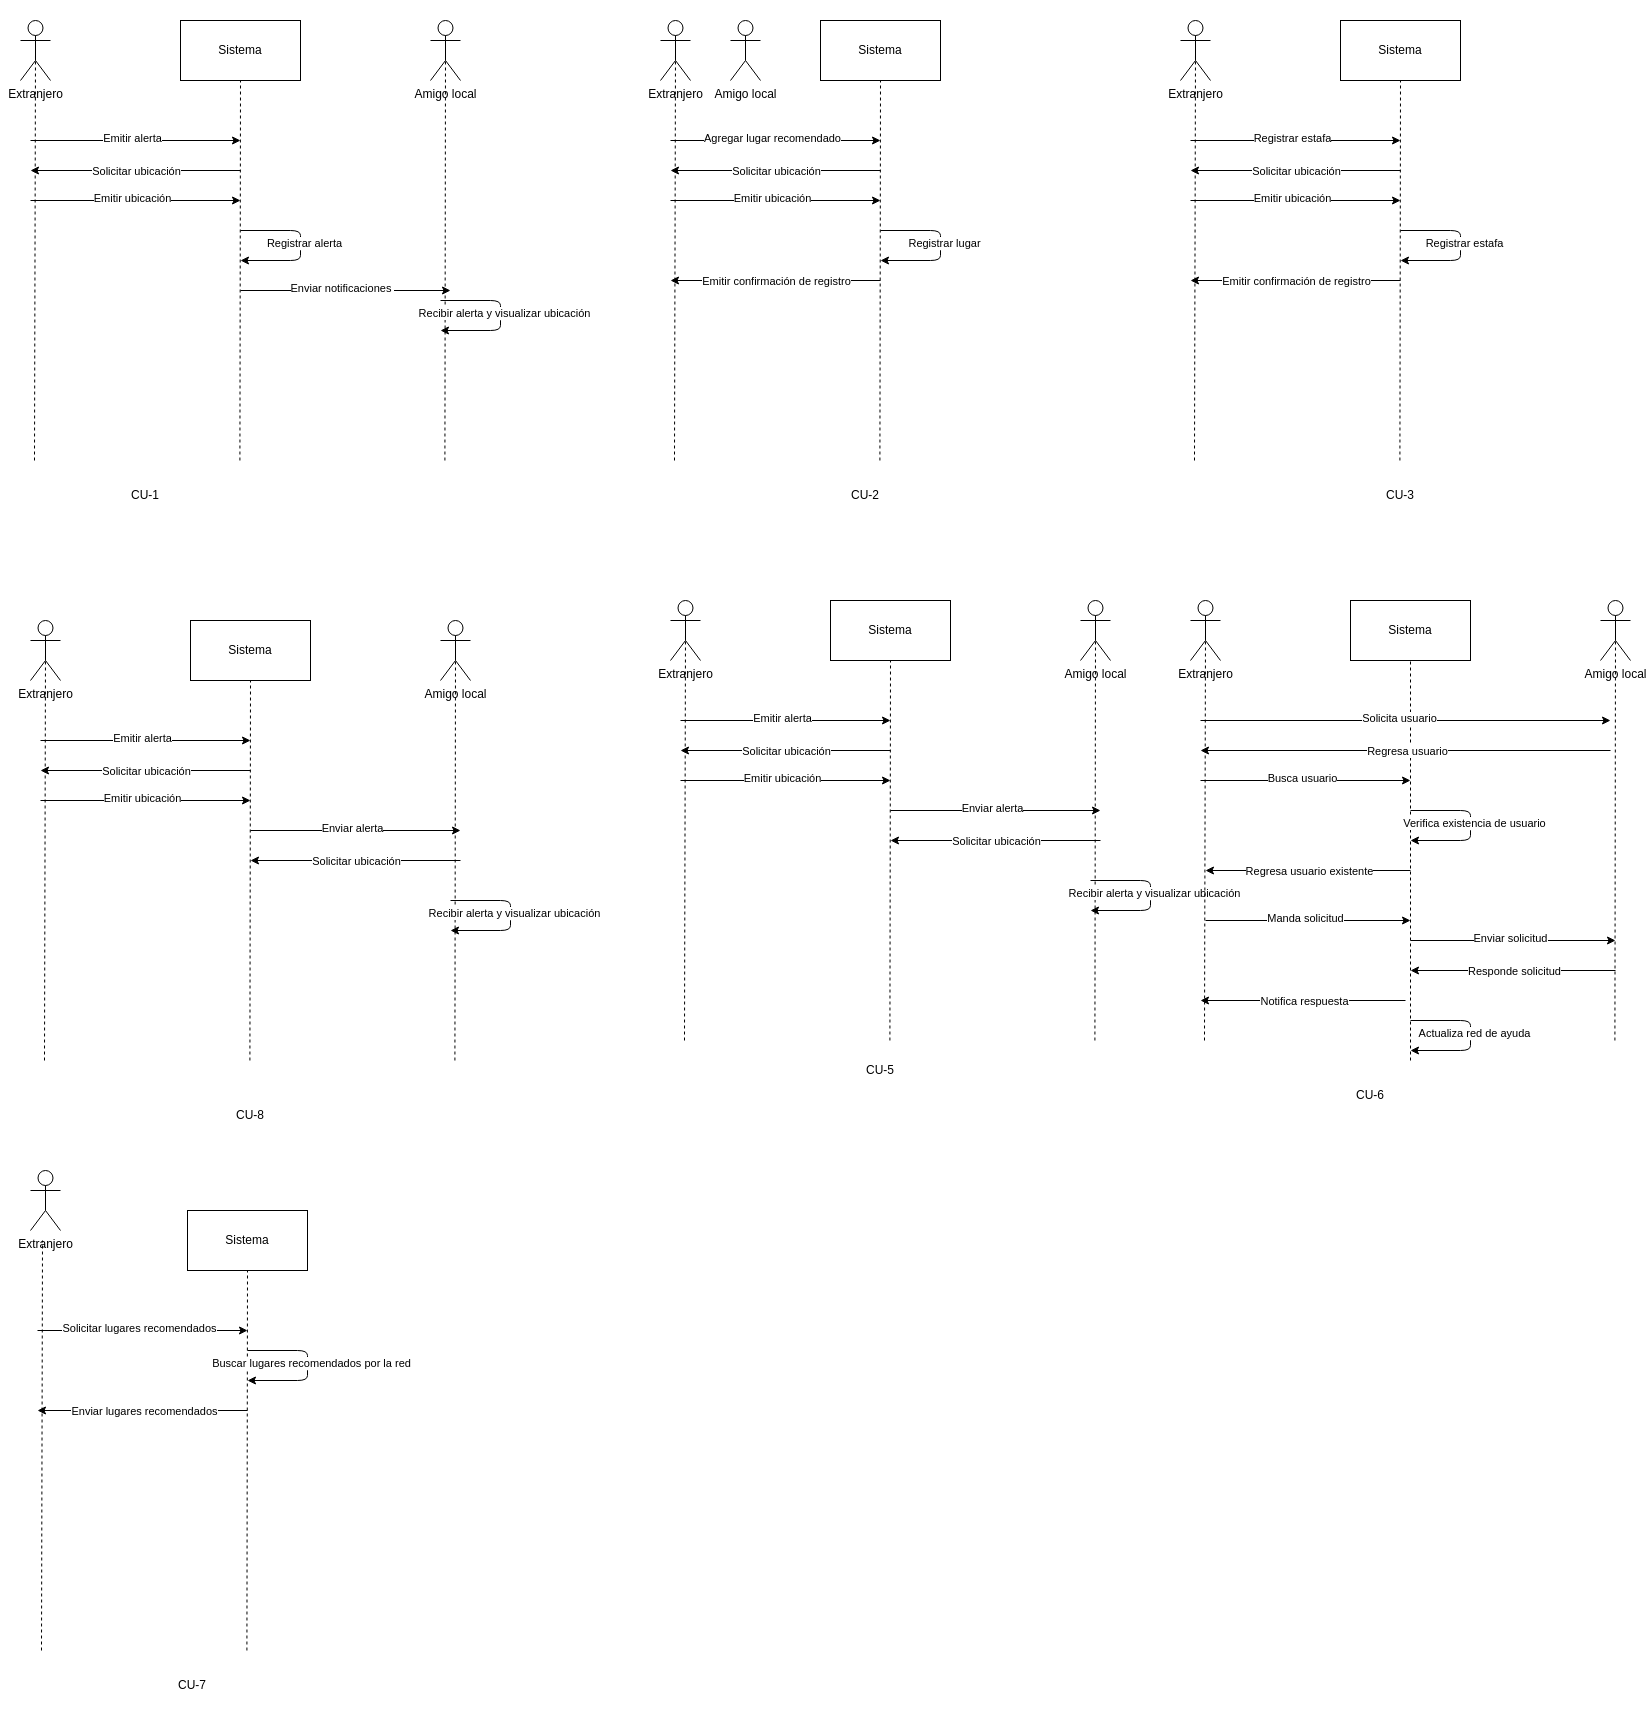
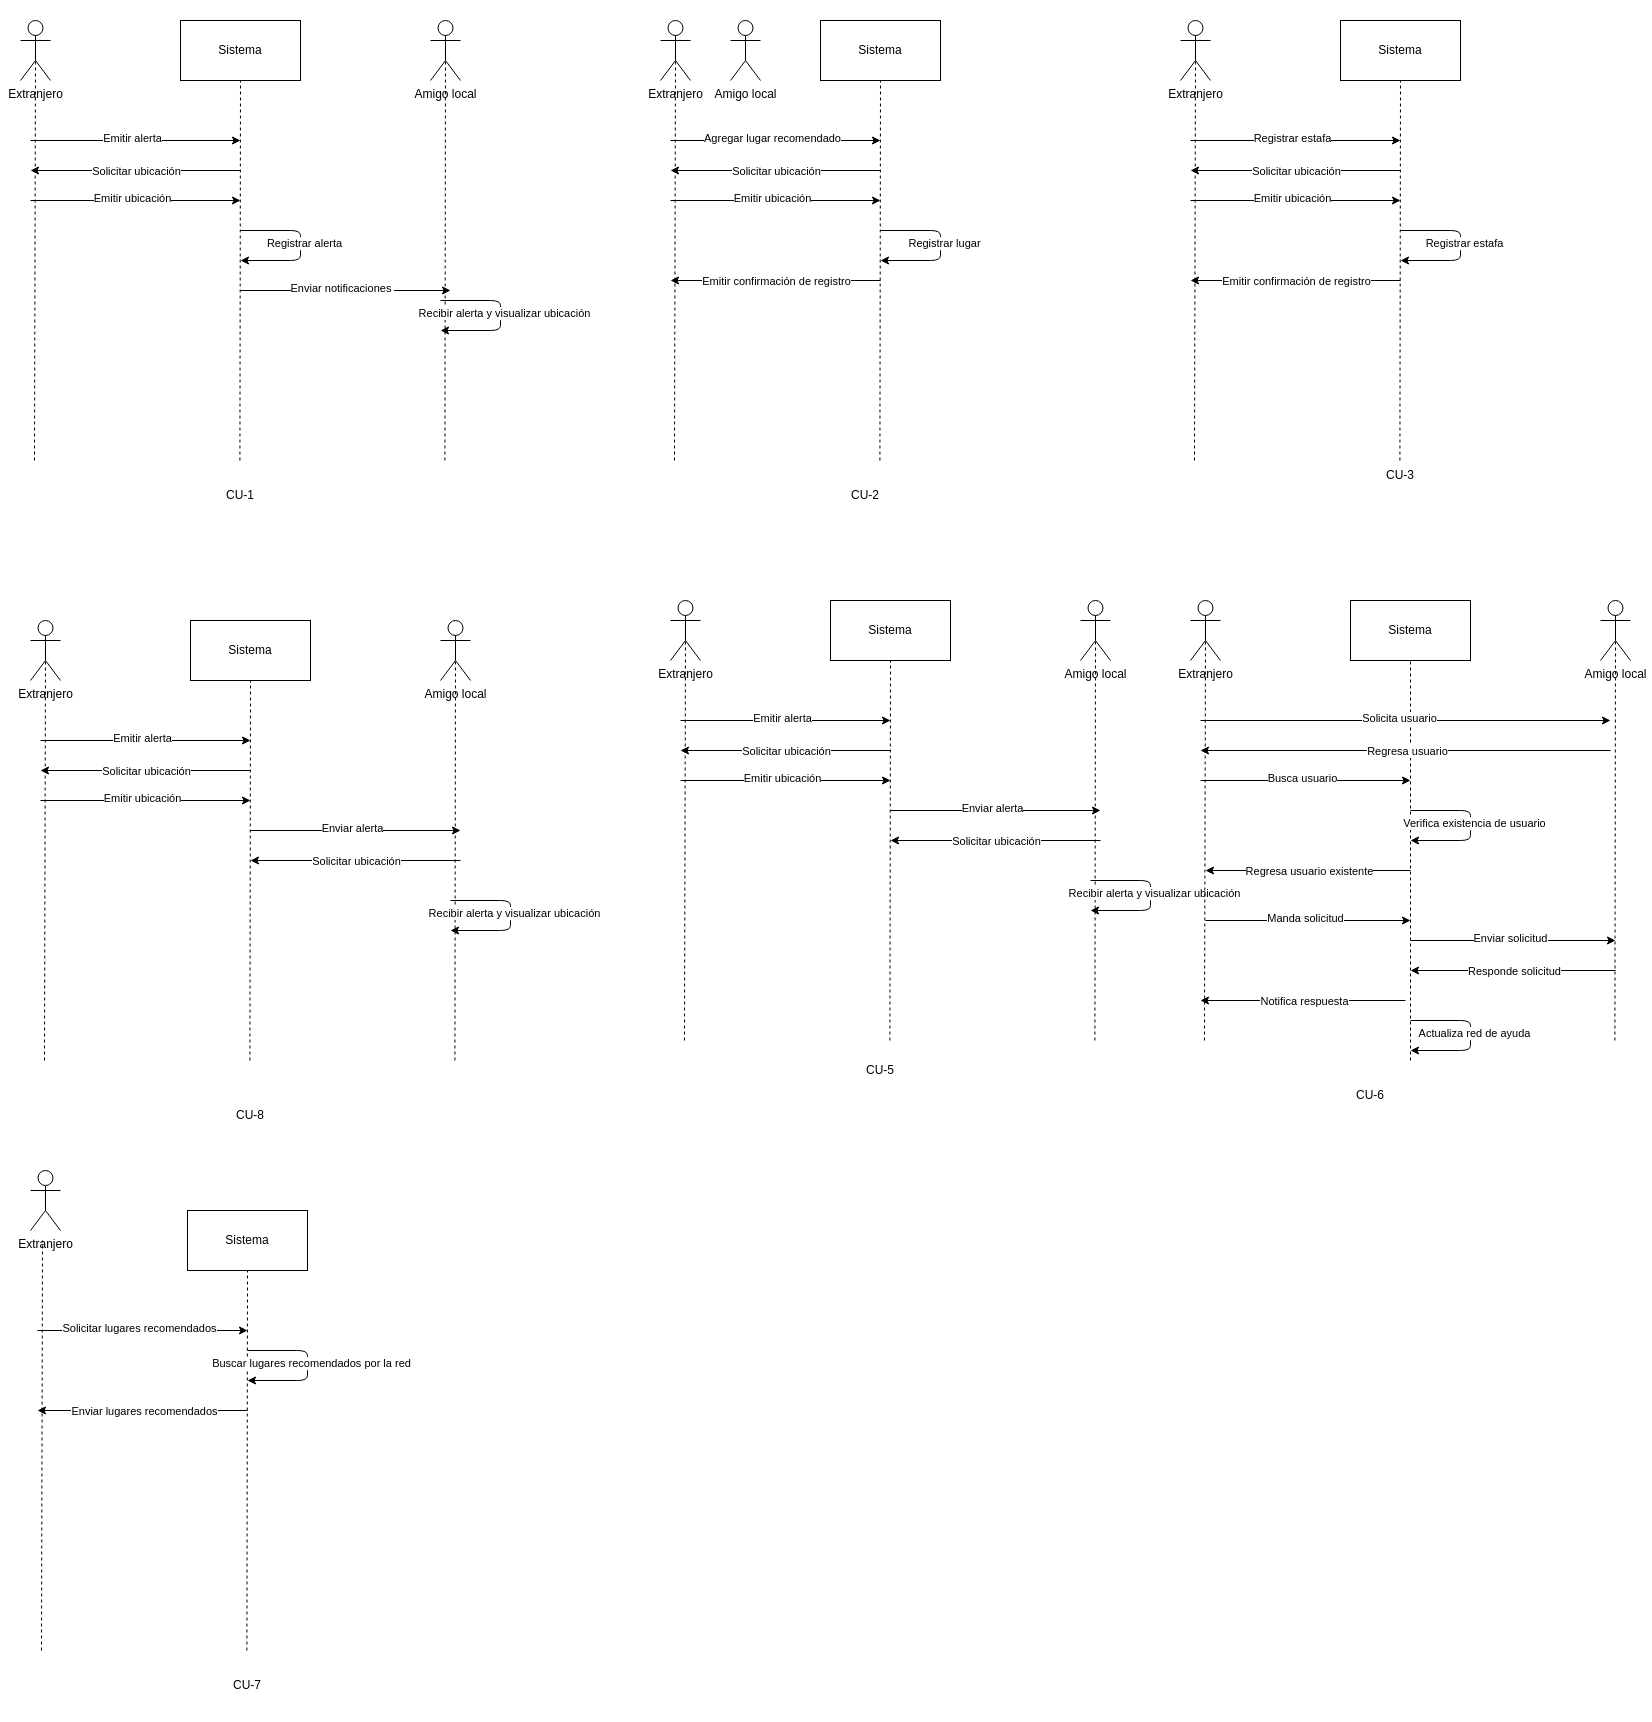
(146, 496) -> (241, 496)
(1401, 496) -> (1401, 476)
(193, 1686) -> (248, 1686)
